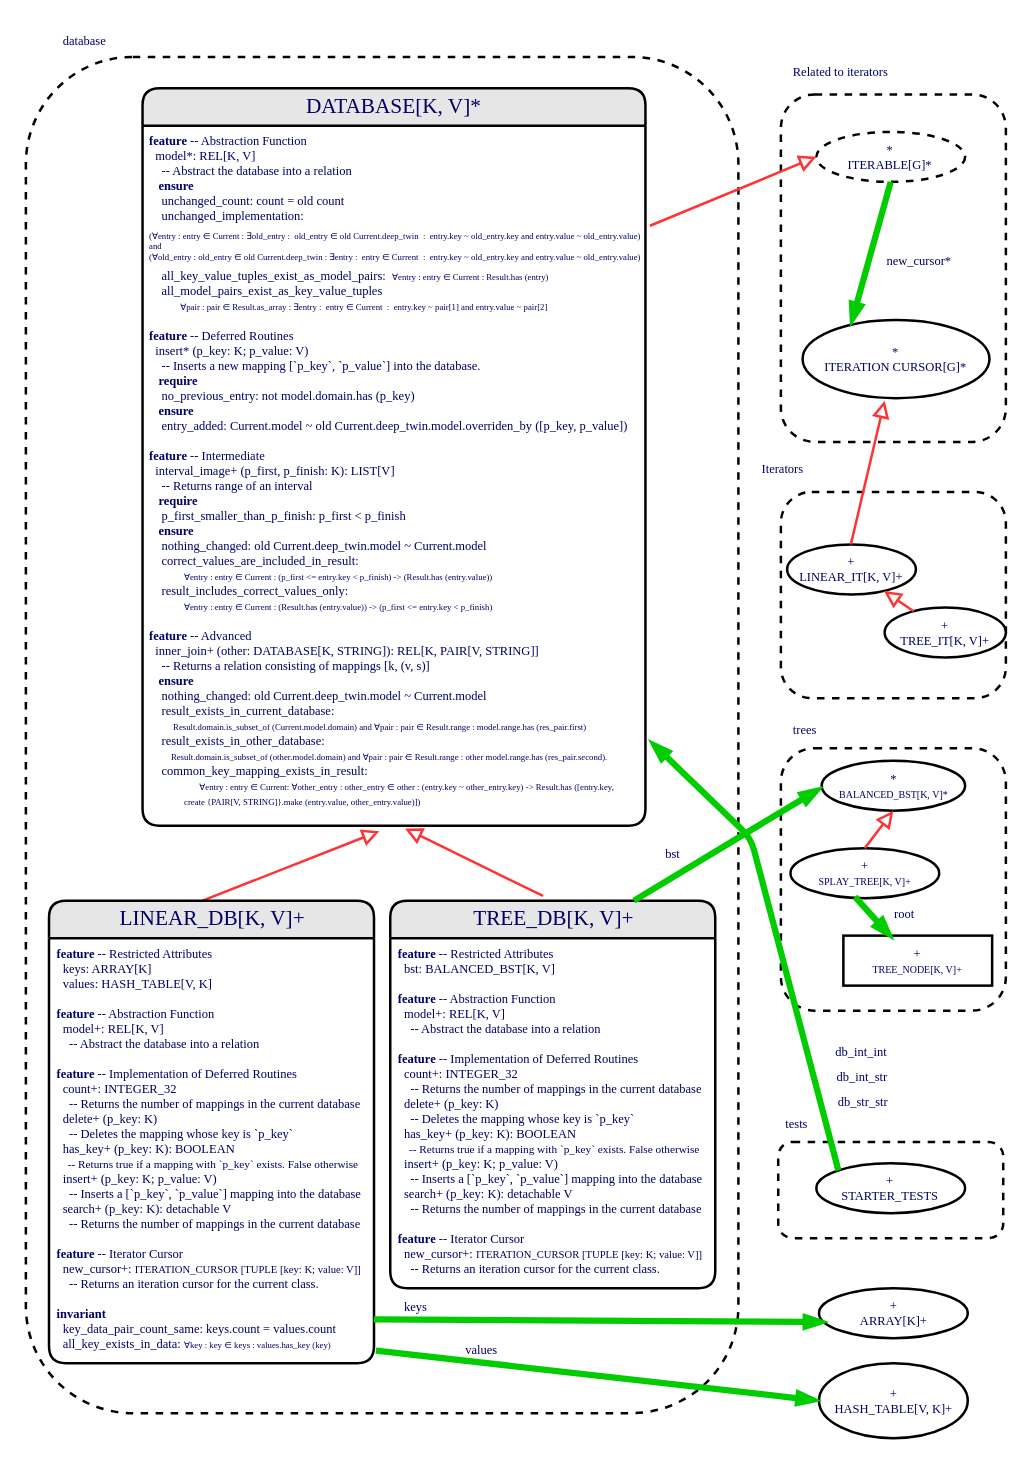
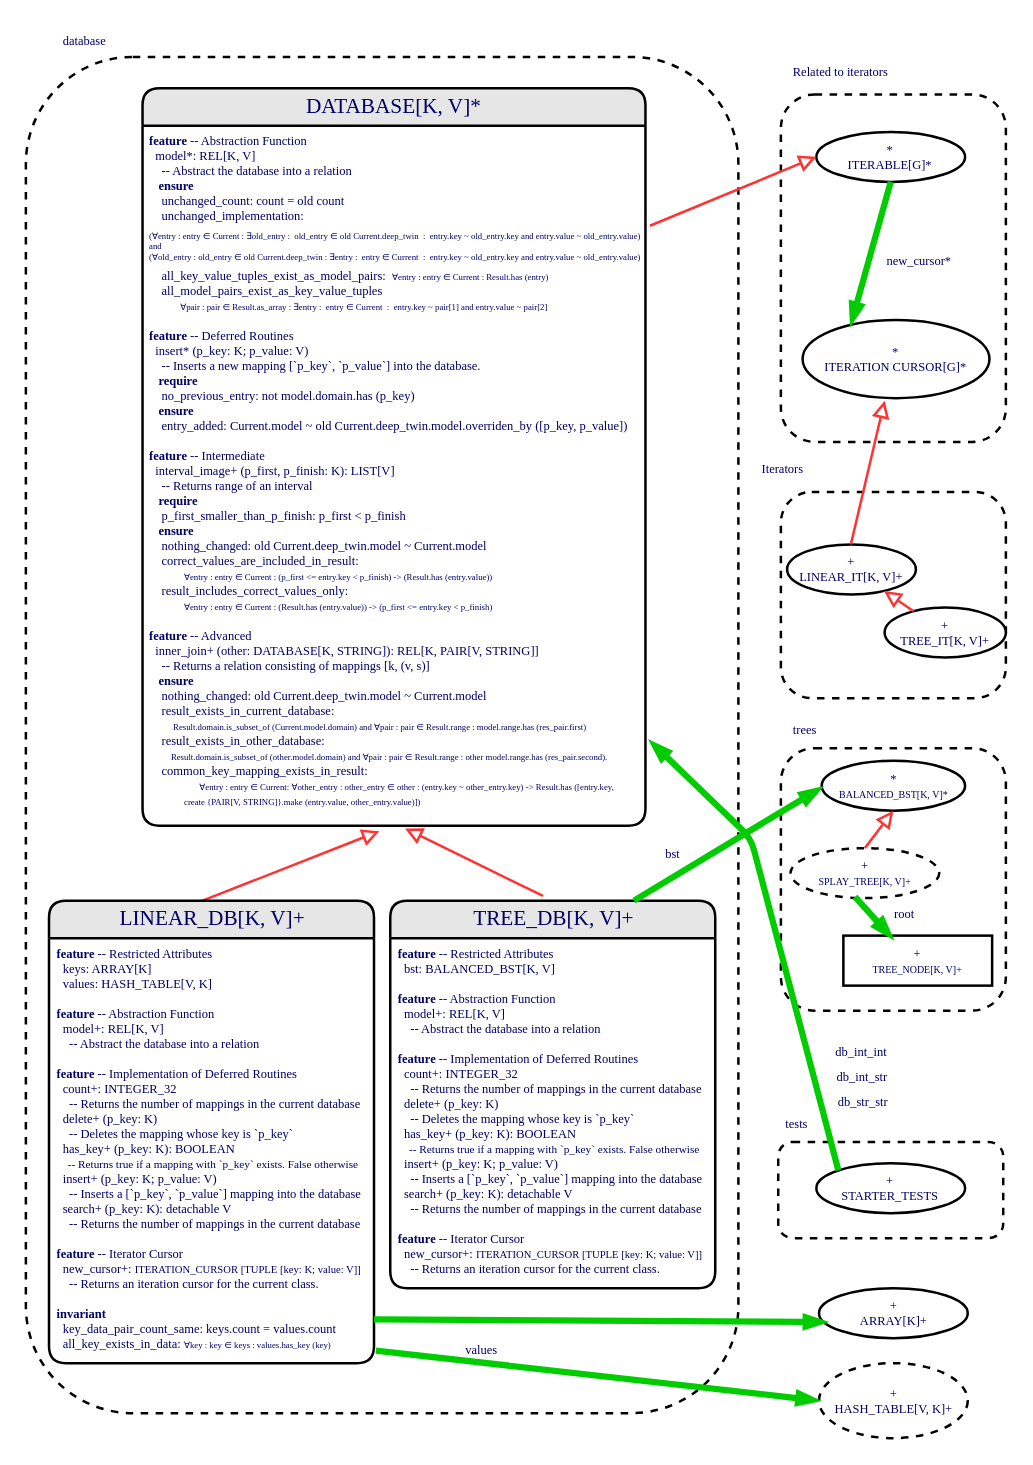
(890, 157) -> (890, 157)
(865, 873) -> (865, 873)
(416, 1304) -> none
(893, 1401) -> (893, 1401)
